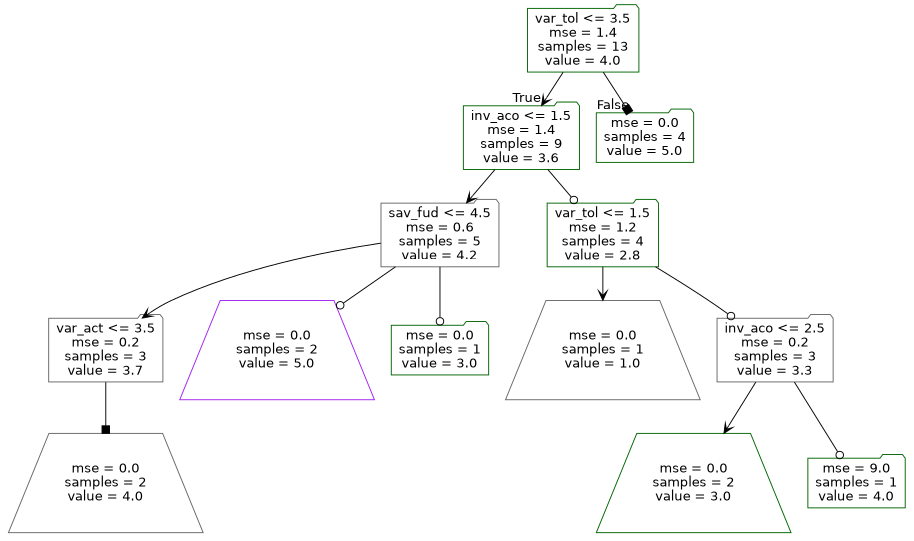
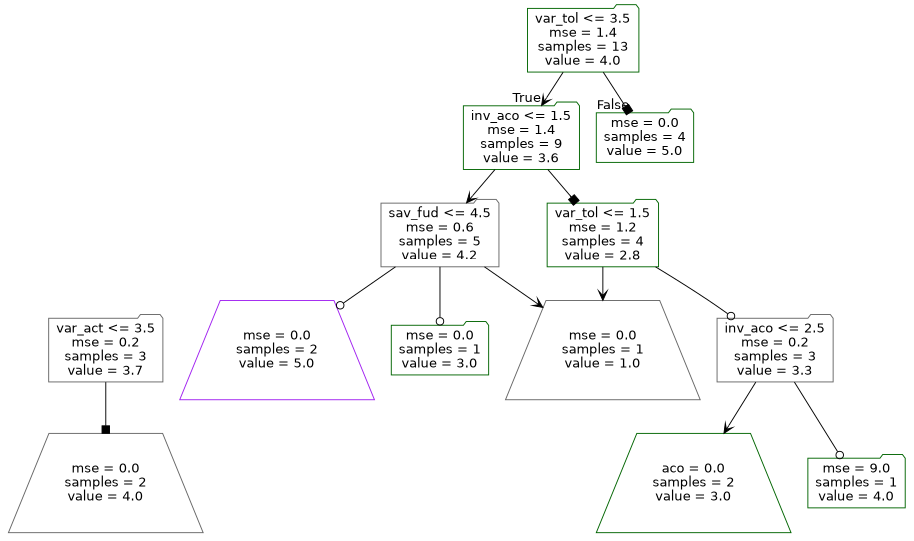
(560, 183) -> (560, 183)
(262, 268) -> (510, 284)
(694, 483) -> (694, 483)
